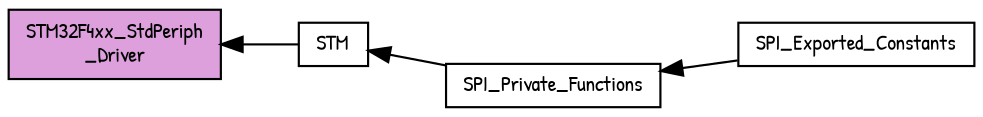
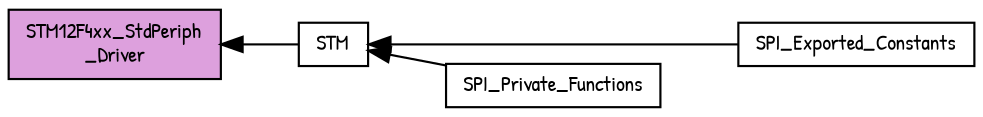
(115, 44) -> (115, 44)
(710, 64) -> (564, 44)
